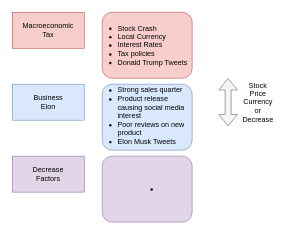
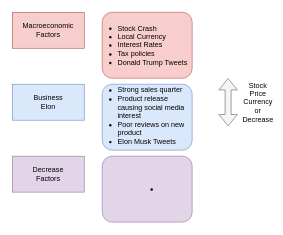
(48, 30) -> (48, 30)
